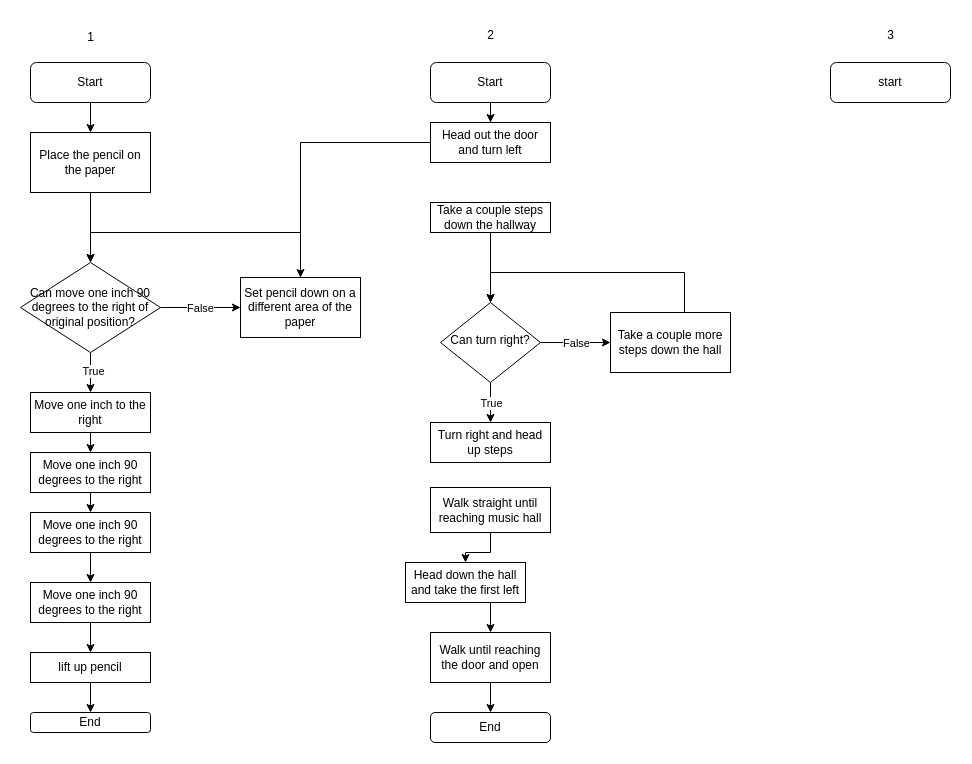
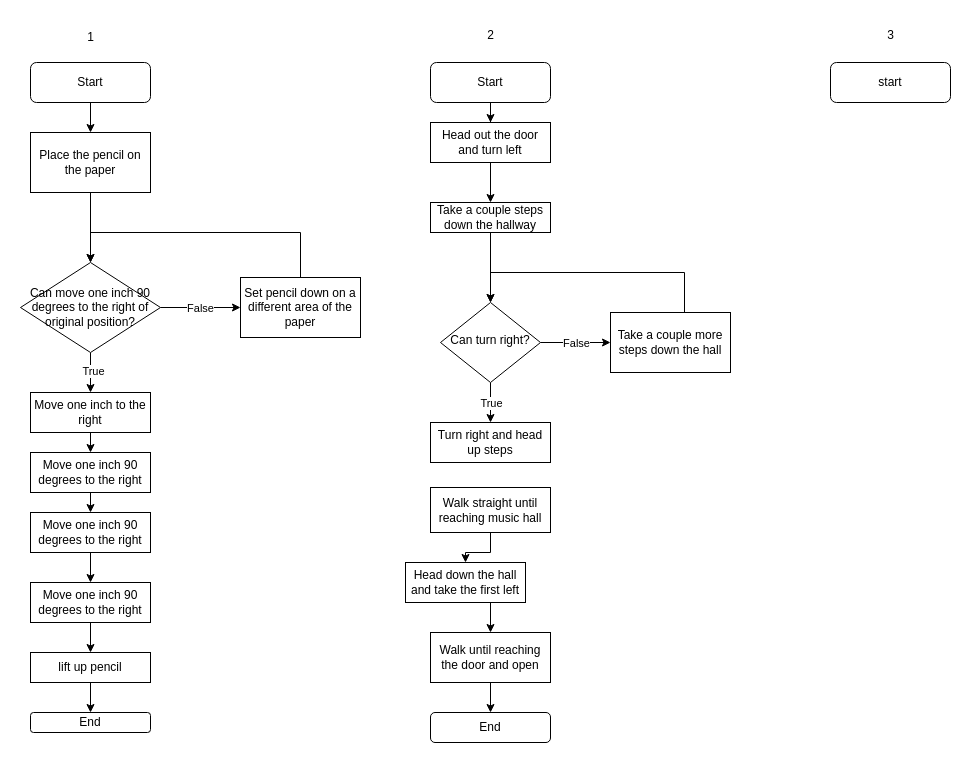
(323, 143) -> (491, 179)
